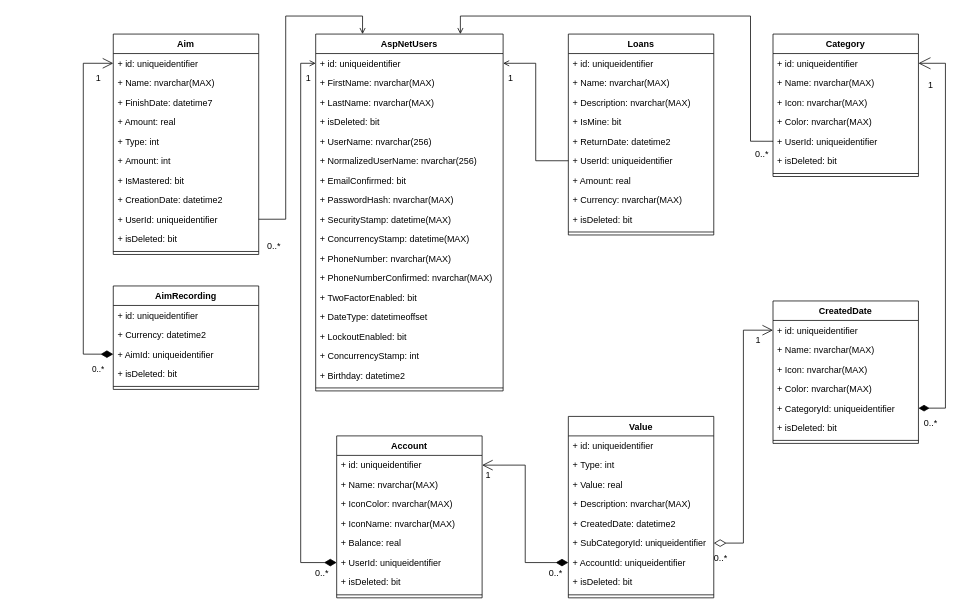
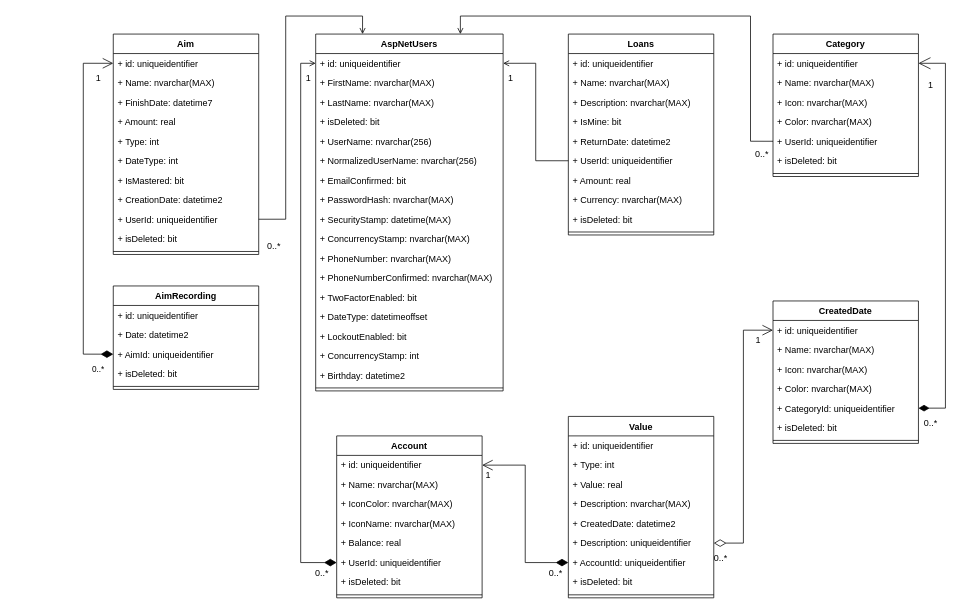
(146, 161) -> (151, 161)
(398, 239) -> (399, 239)
(165, 335) -> (155, 335)
(647, 544) -> (640, 544)
